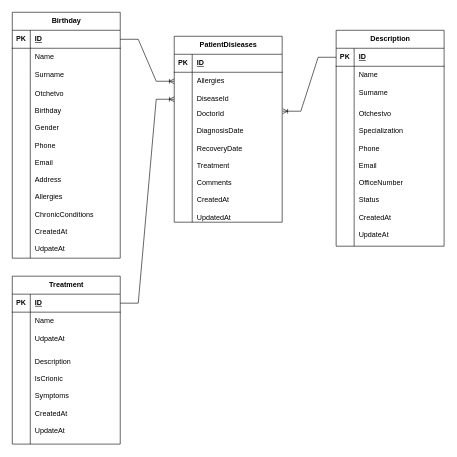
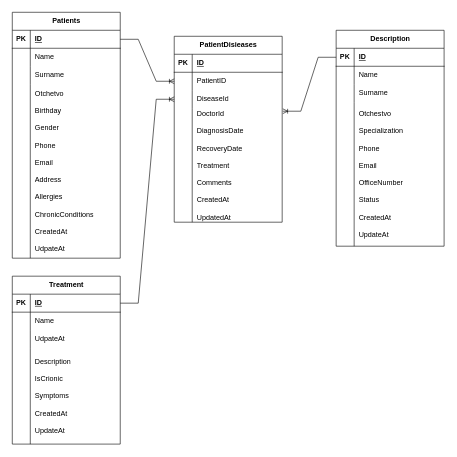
(67, 21) -> (67, 21)
(212, 81) -> (214, 81)
